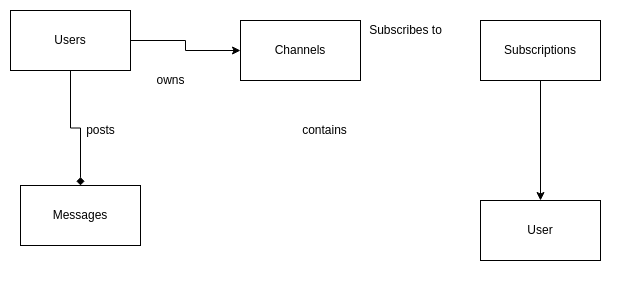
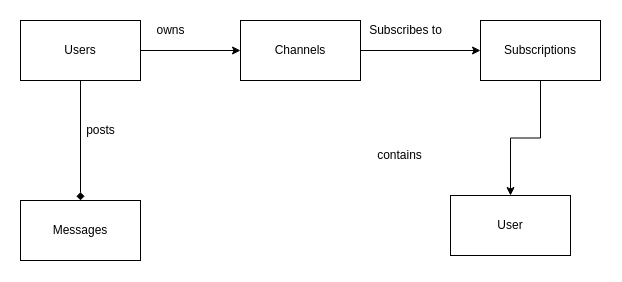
(71, 41) -> (81, 51)
none -> (417, 51)
(171, 81) -> (171, 31)
(325, 131) -> (400, 156)
(81, 216) -> (81, 231)
(541, 231) -> (511, 226)
